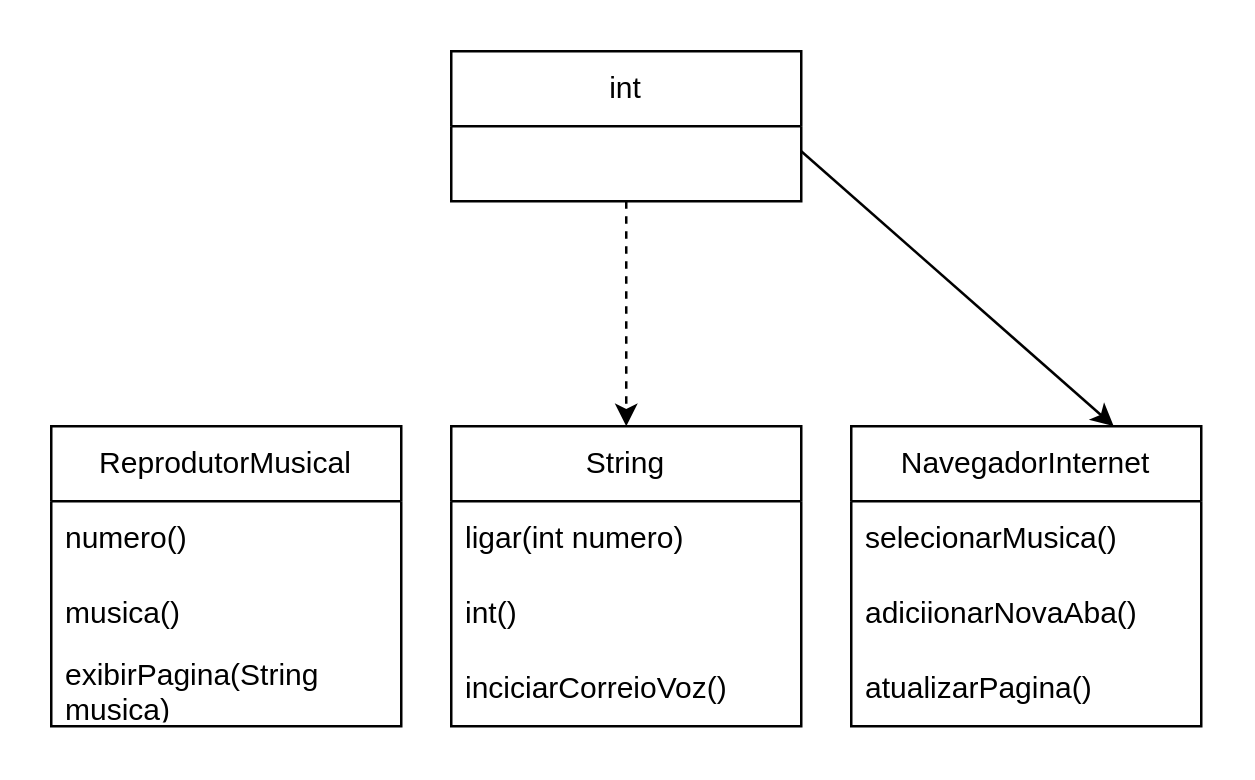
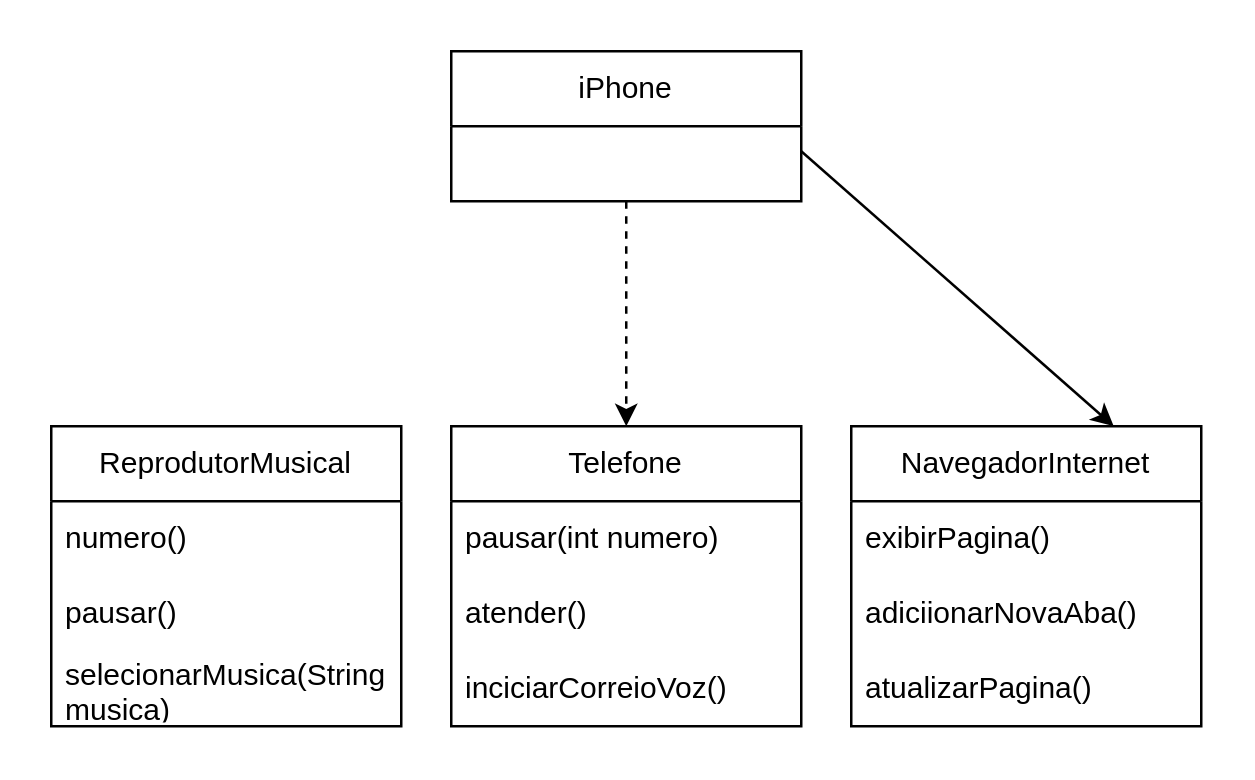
(626, 89) -> (626, 89)
(626, 464) -> (626, 464)
(593, 539) -> (610, 539)
(1006, 539) -> (972, 539)
(130, 614) -> (133, 614)
(504, 614) -> (542, 614)
(229, 689) -> (229, 689)
